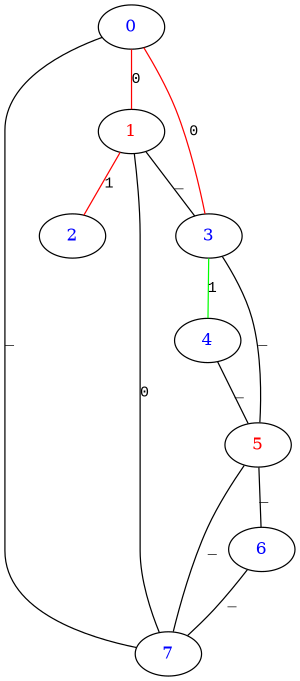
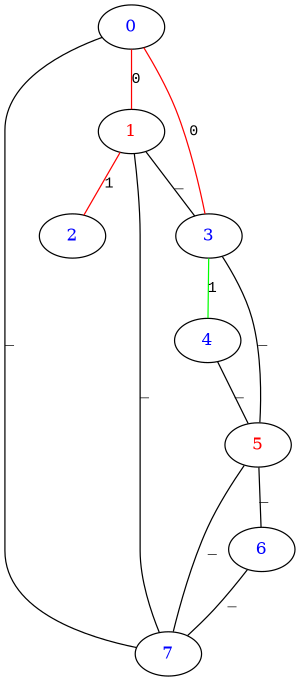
(145, 393) -> (145, 393)
